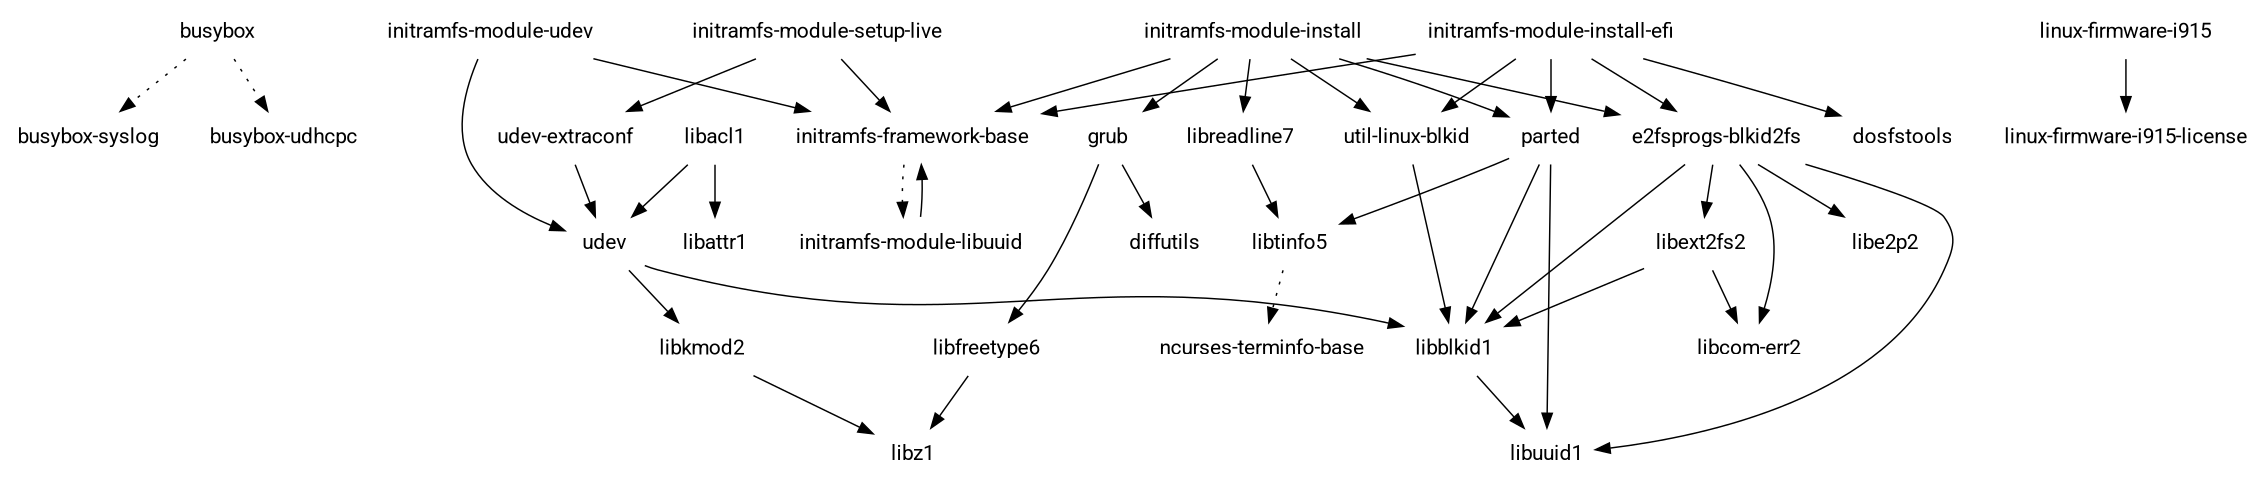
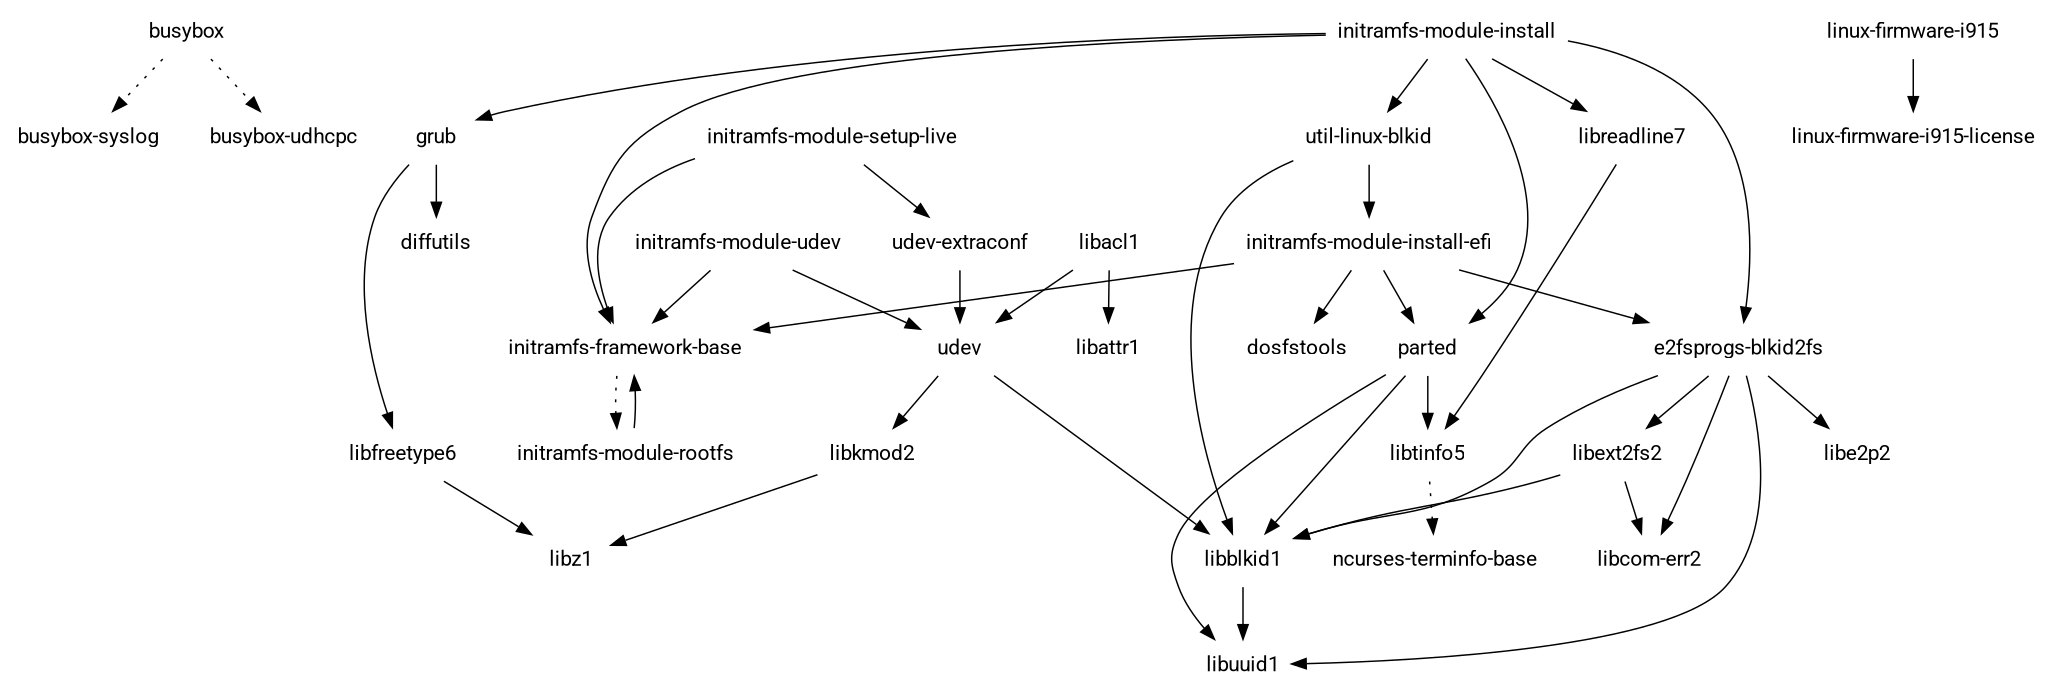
(1491, 76) -> (1369, 183)
(912, 243) -> (626, 455)
